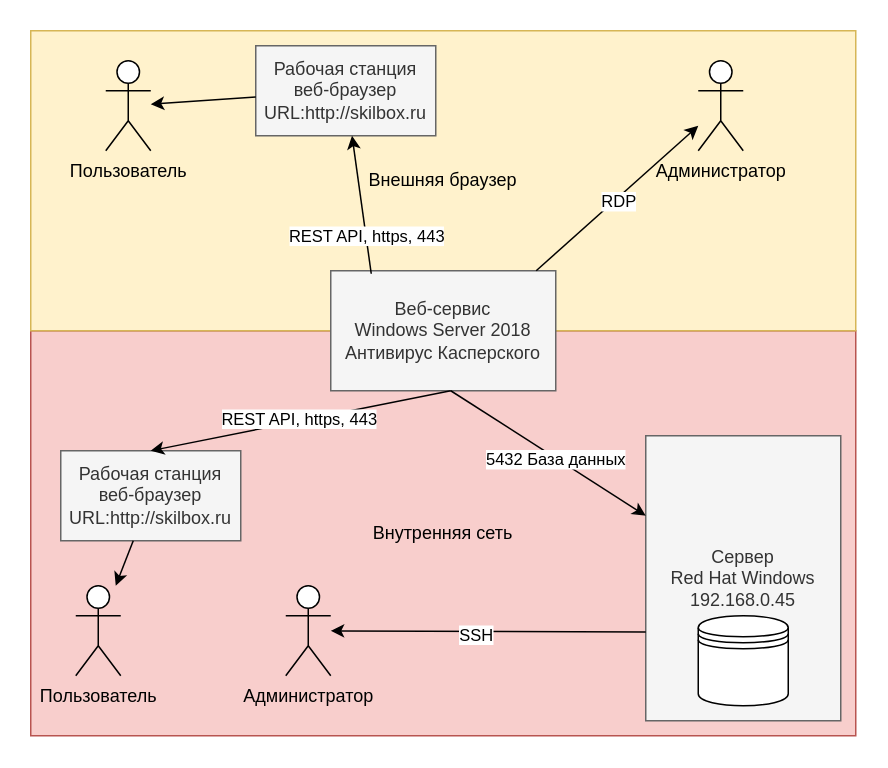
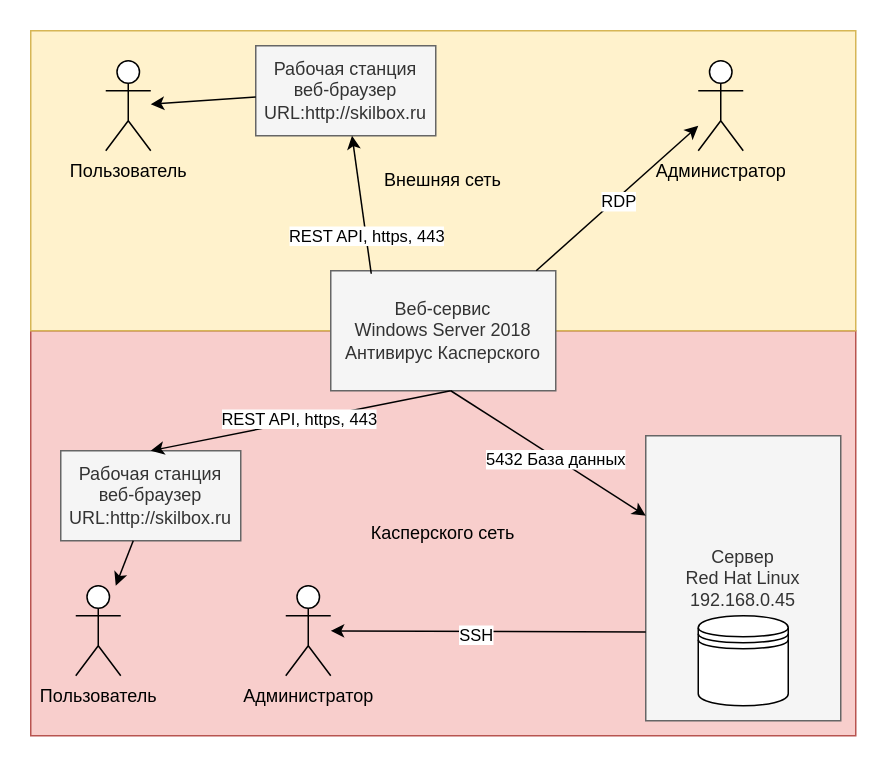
(443, 181) -> (443, 181)
(443, 533) -> (443, 533)
(743, 578) -> (743, 578)
